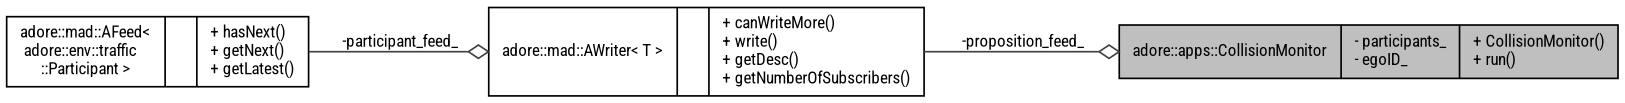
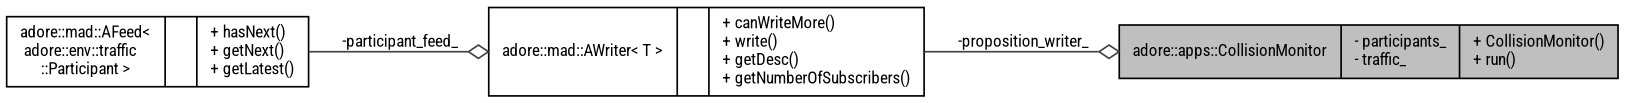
(1022, 43) -> (1022, 43)
(1381, 60) -> (1380, 60)
